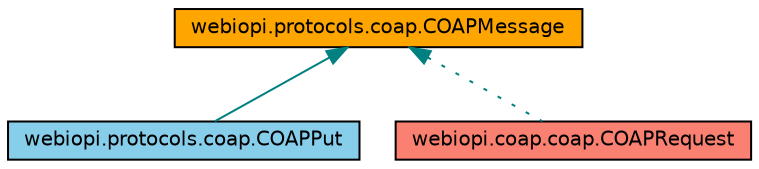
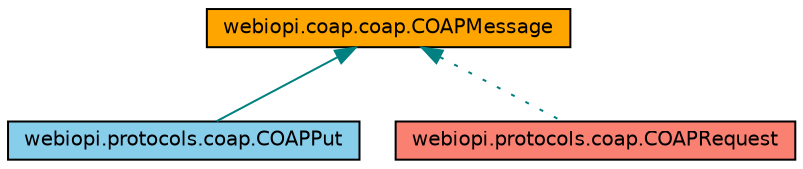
(379, 28) -> (389, 28)
(573, 141) -> (595, 141)
